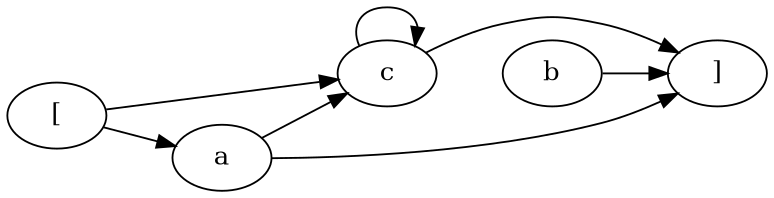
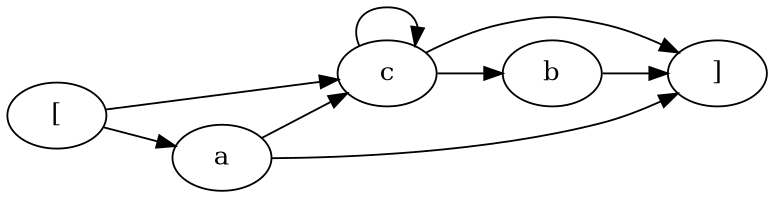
none -> (461, 73)
